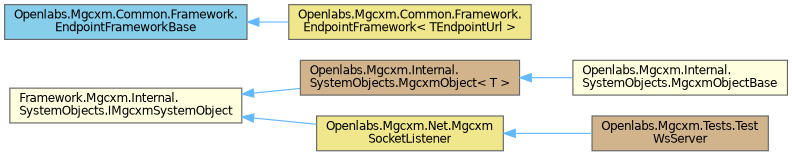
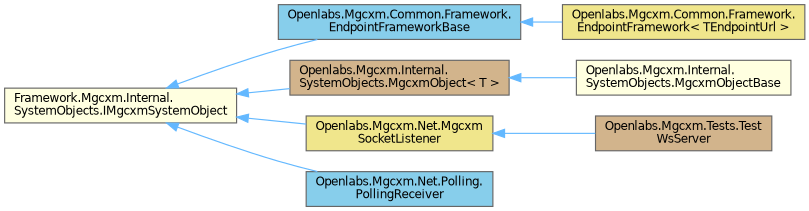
none -> (247, 60)
none -> (400, 189)
